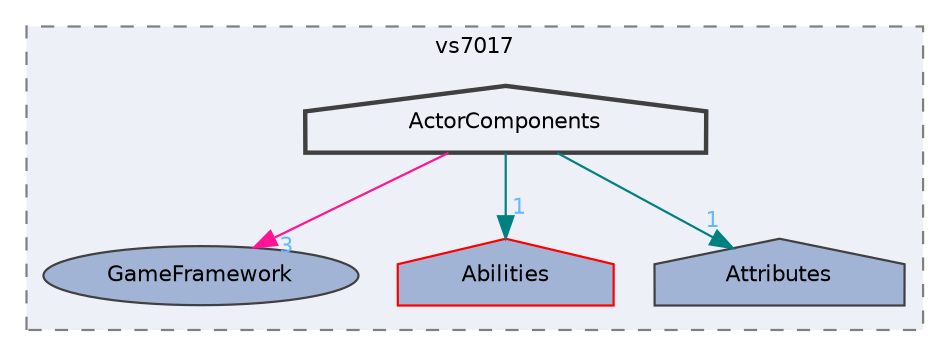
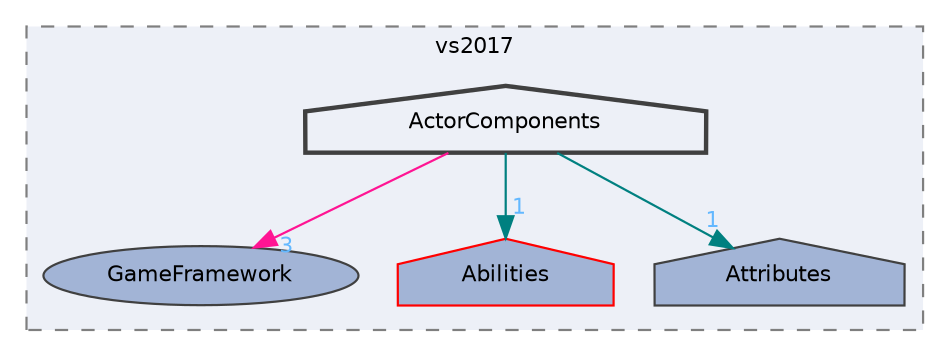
(475, 47) -> (475, 47)
